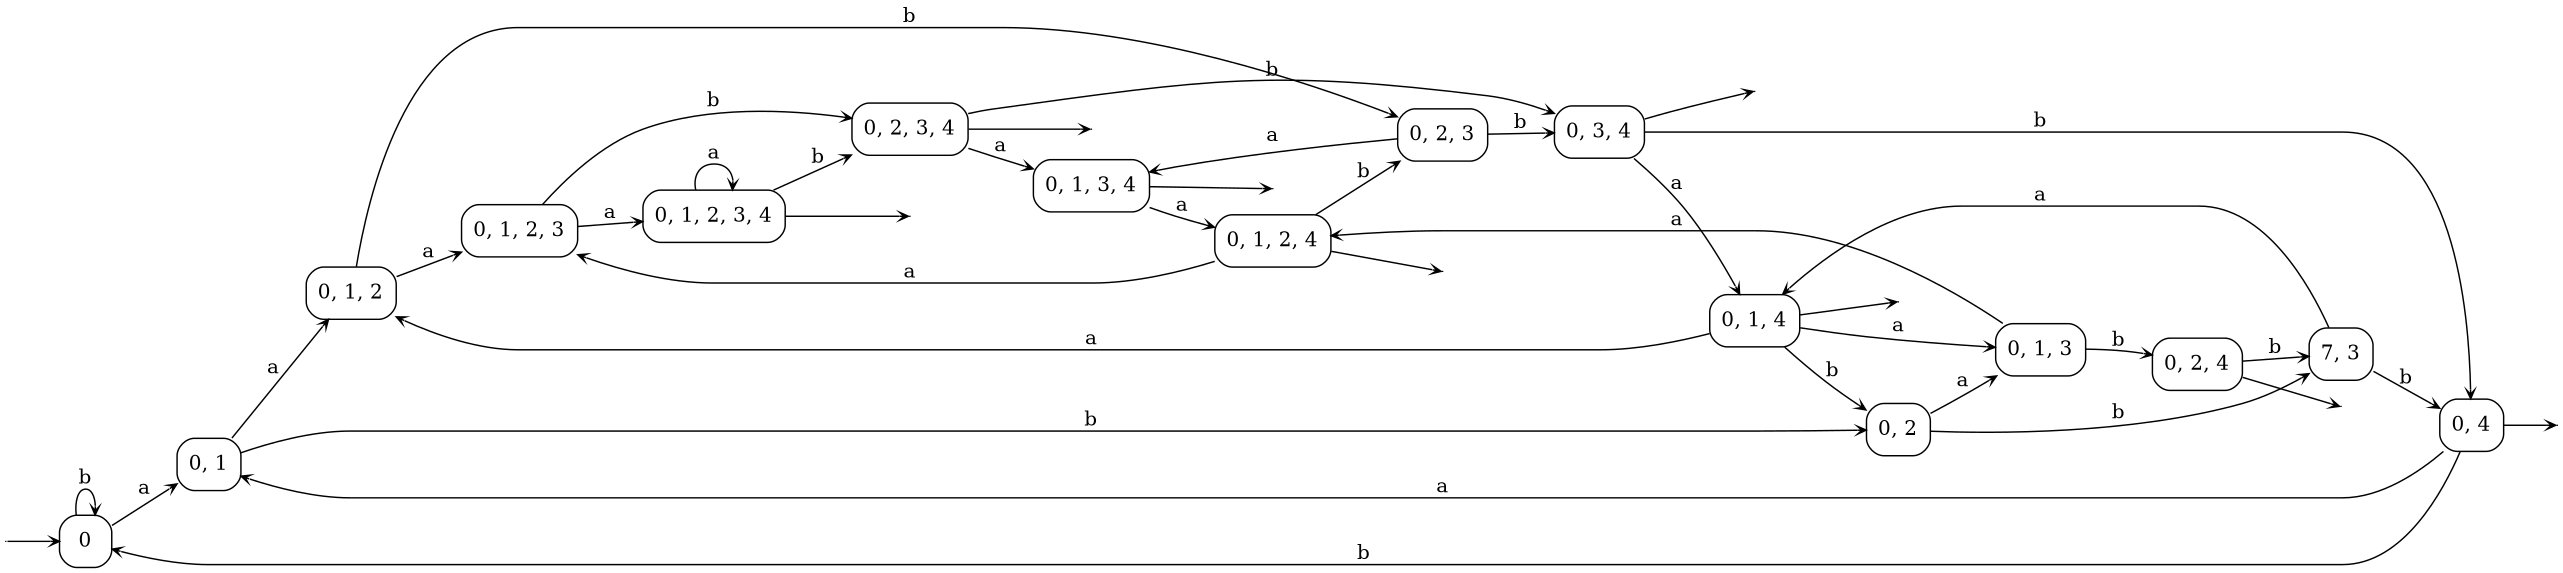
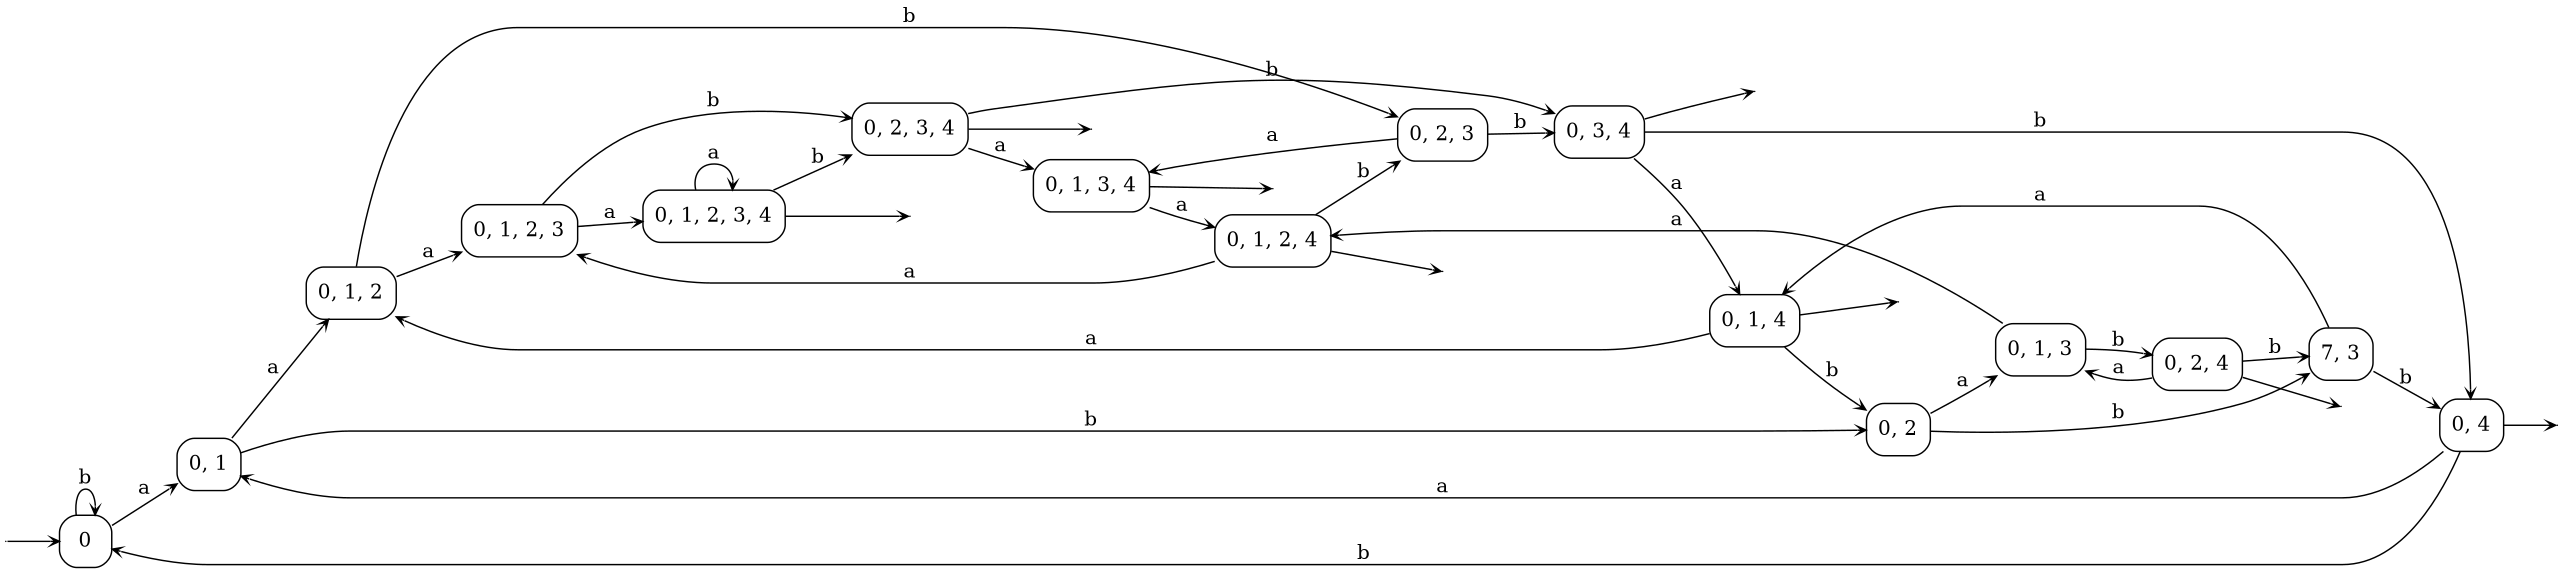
(1893, 339) -> (2123, 380)
